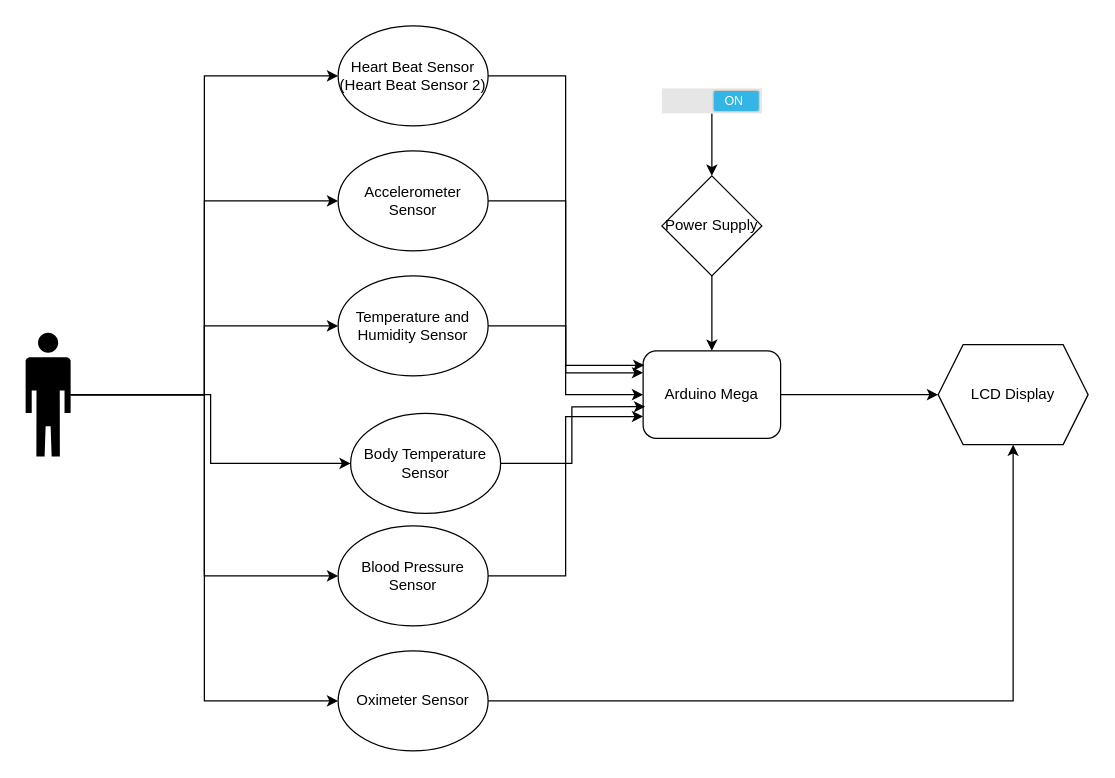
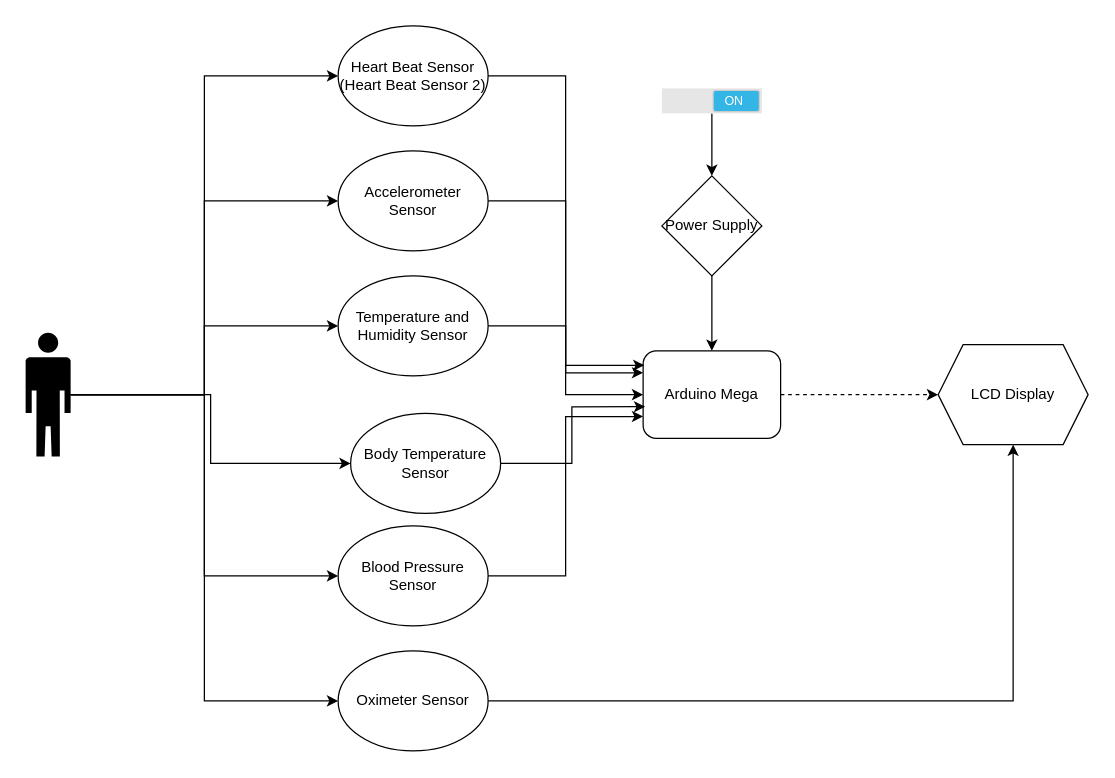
(856, 394) -> (856, 394)
